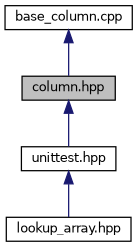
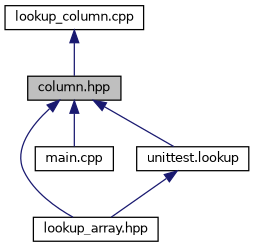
(69, 18) -> (74, 18)
(69, 159) -> (193, 159)
none -> (74, 159)
none -> (23, 169)
